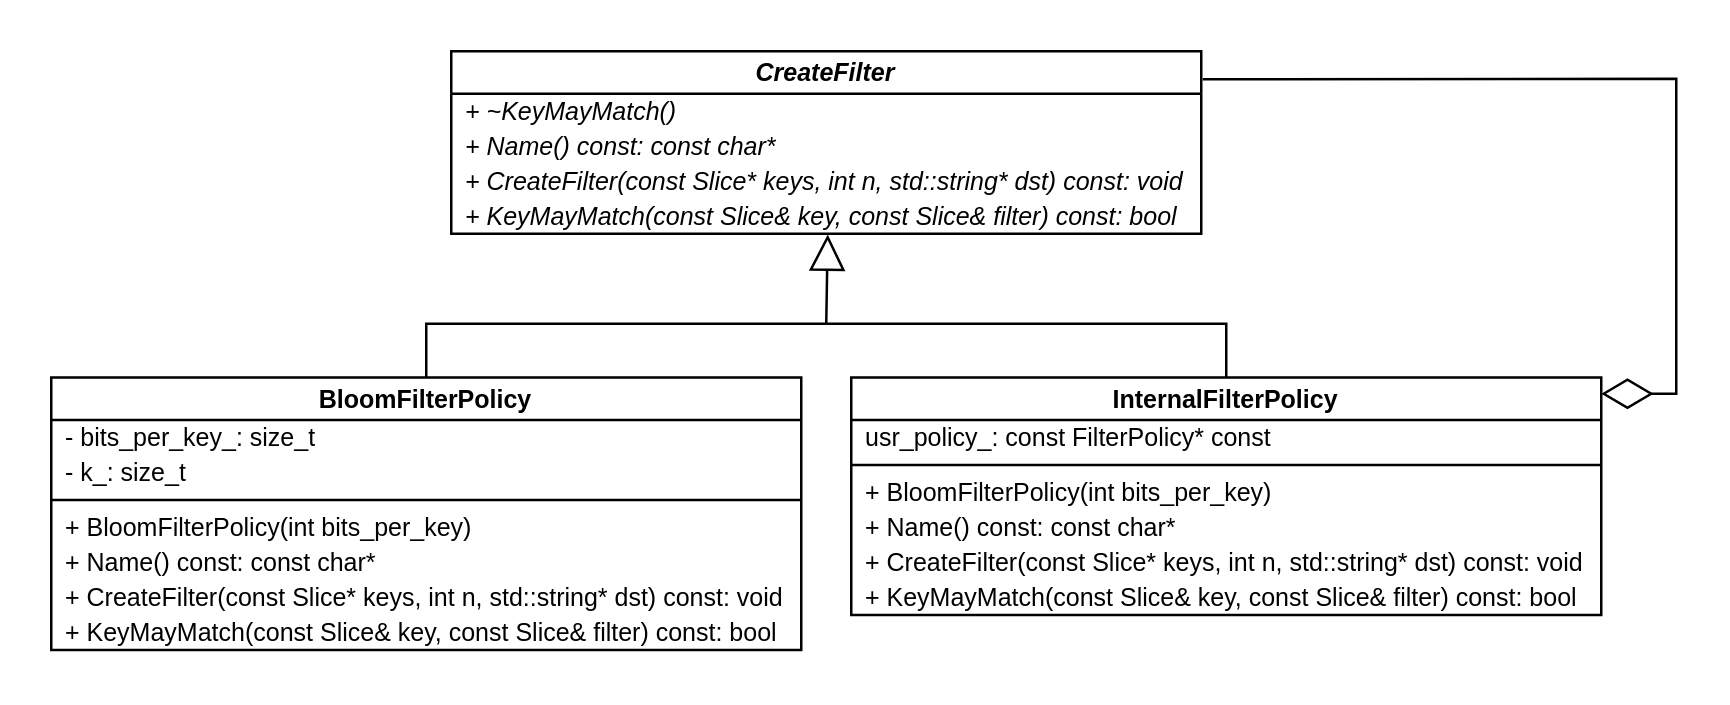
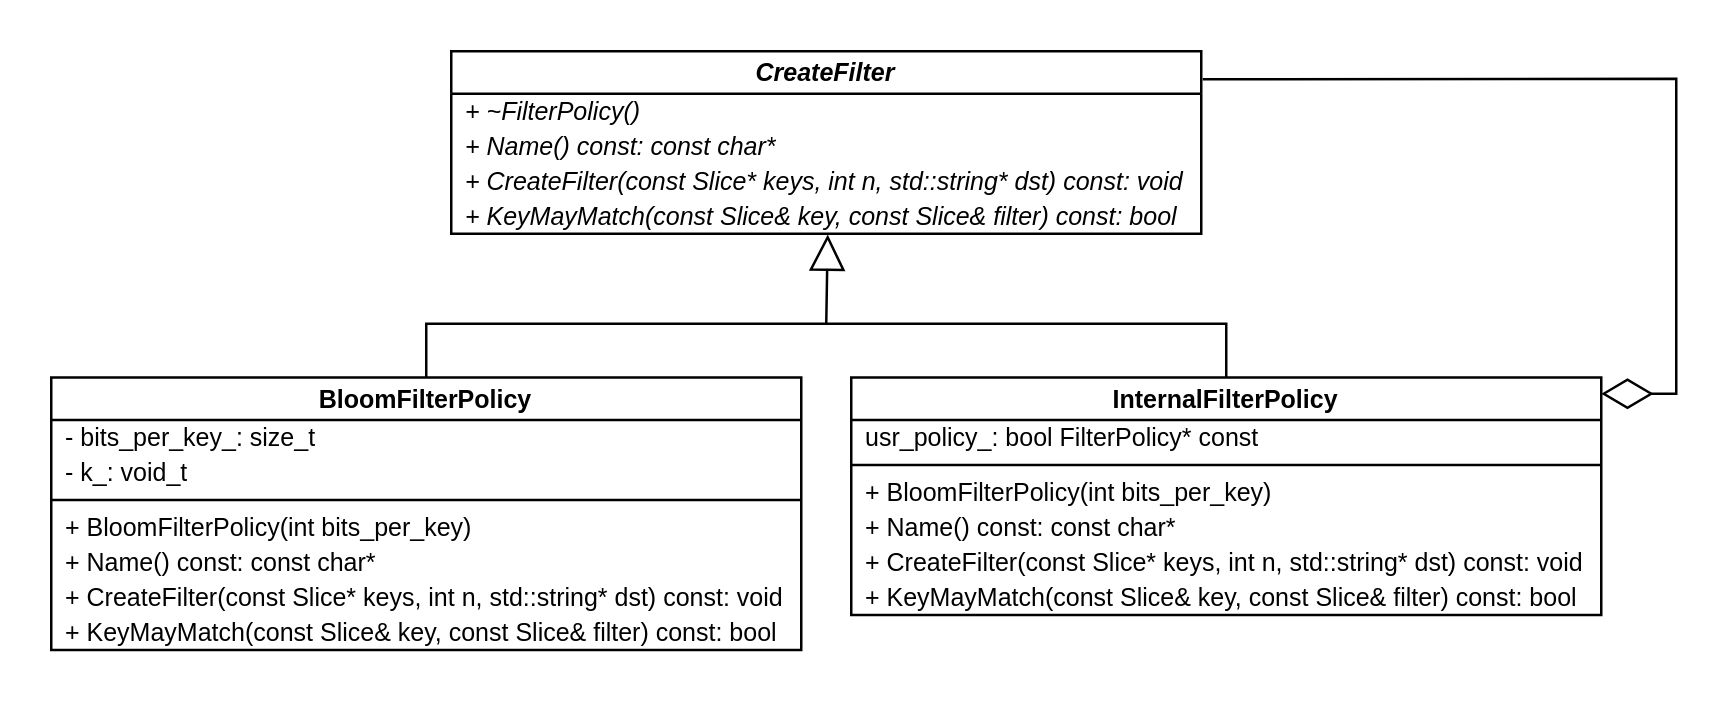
(574, 112) -> (568, 112)
(1099, 438) -> (1088, 438)
(136, 473) -> (136, 473)
